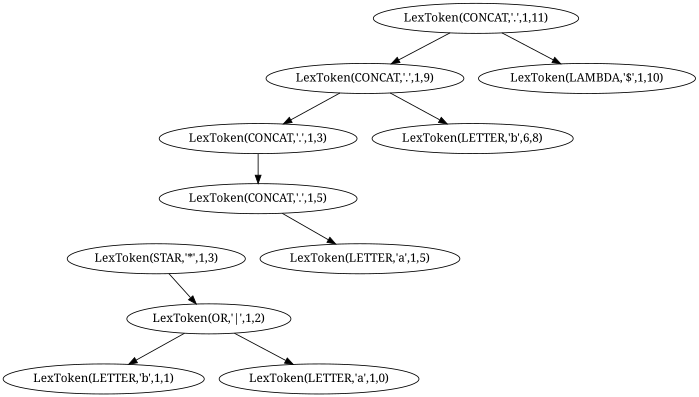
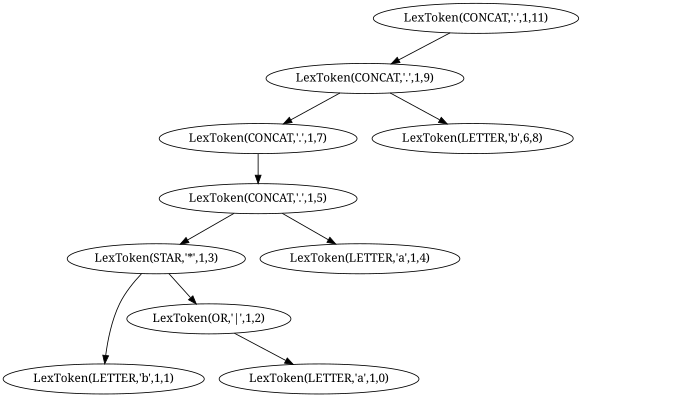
(587, 78) -> none
(258, 139) -> (258, 139)
none -> (211, 227)
(360, 259) -> (360, 259)
(160, 347) -> (116, 311)
